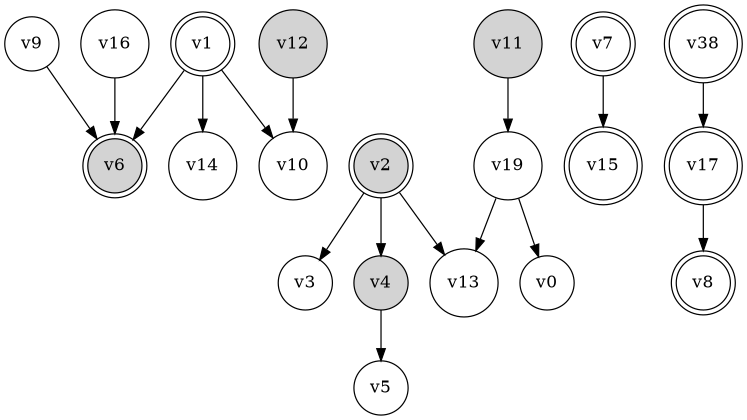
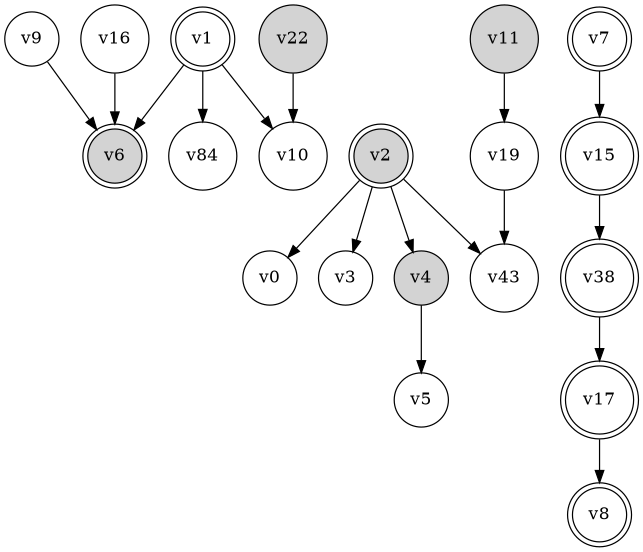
(293, 44) -> (293, 39)
(203, 166) -> (203, 156)
none -> (600, 211)
(527, 222) -> (328, 214)
(464, 283) -> (504, 278)
